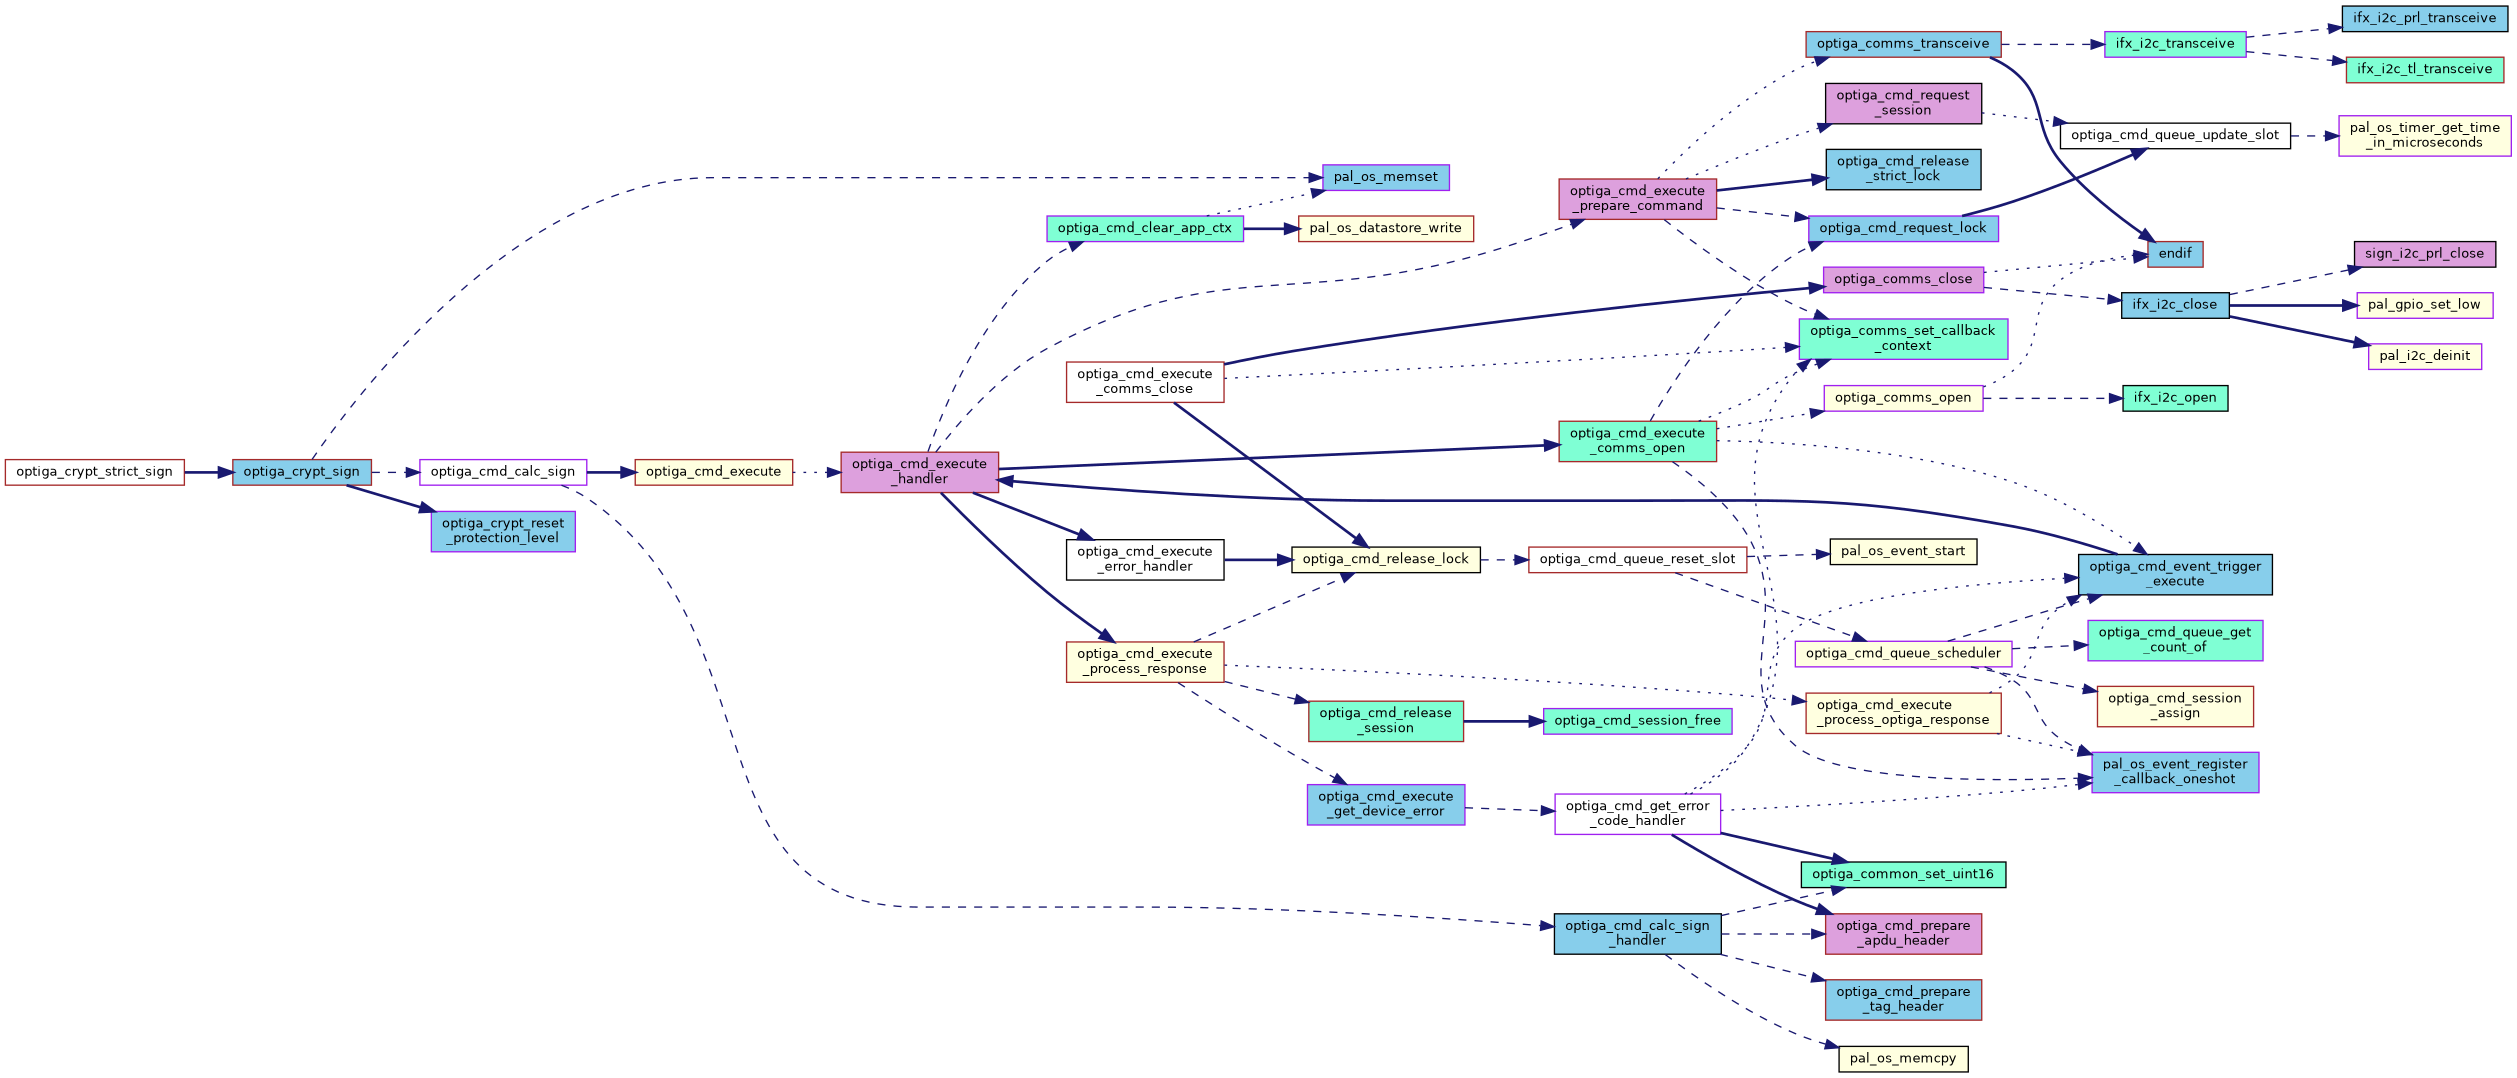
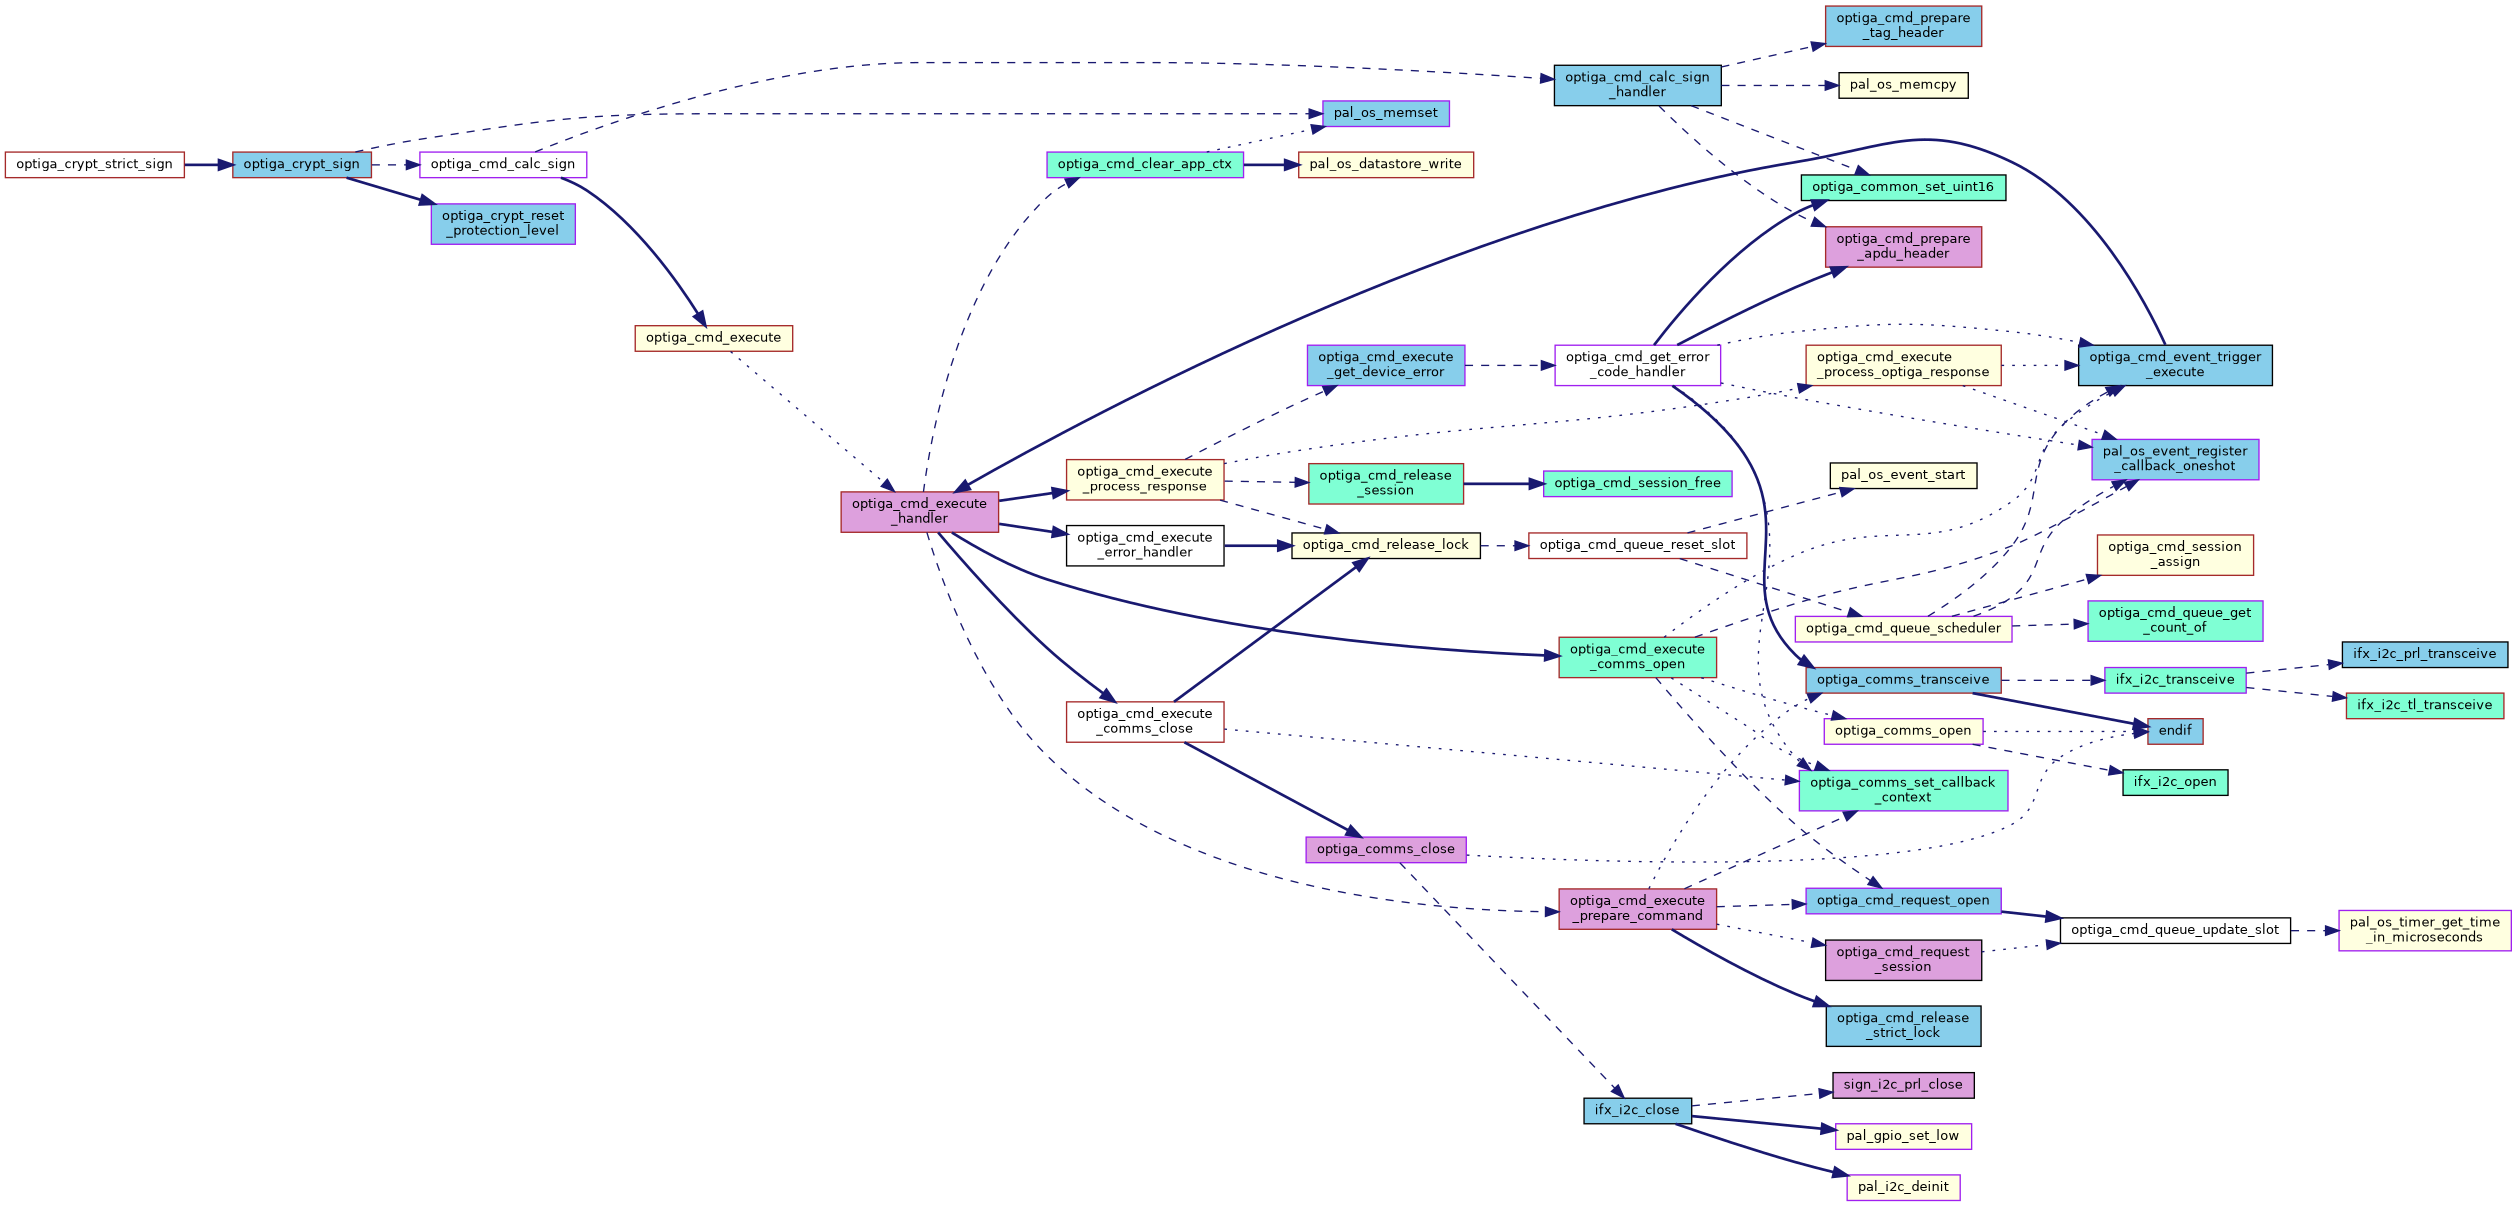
(1904, 229) -> (1904, 901)
none -> (1765, 511)
none -> (1016, 618)
